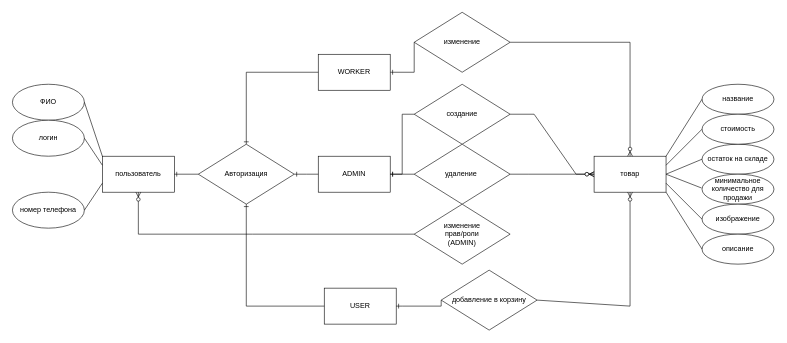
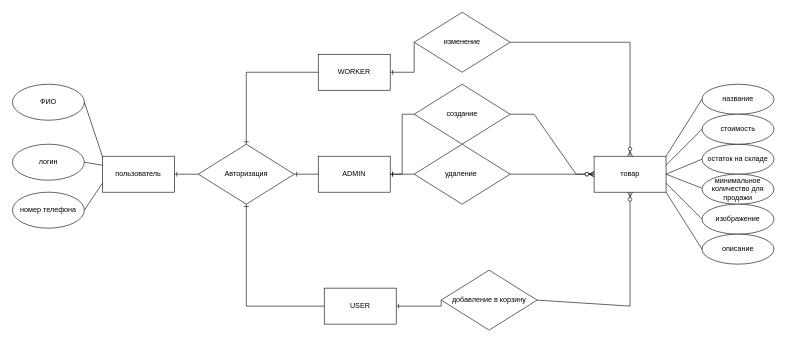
(48, 138) -> (48, 162)
(138, 214) -> none
(462, 234) -> none
